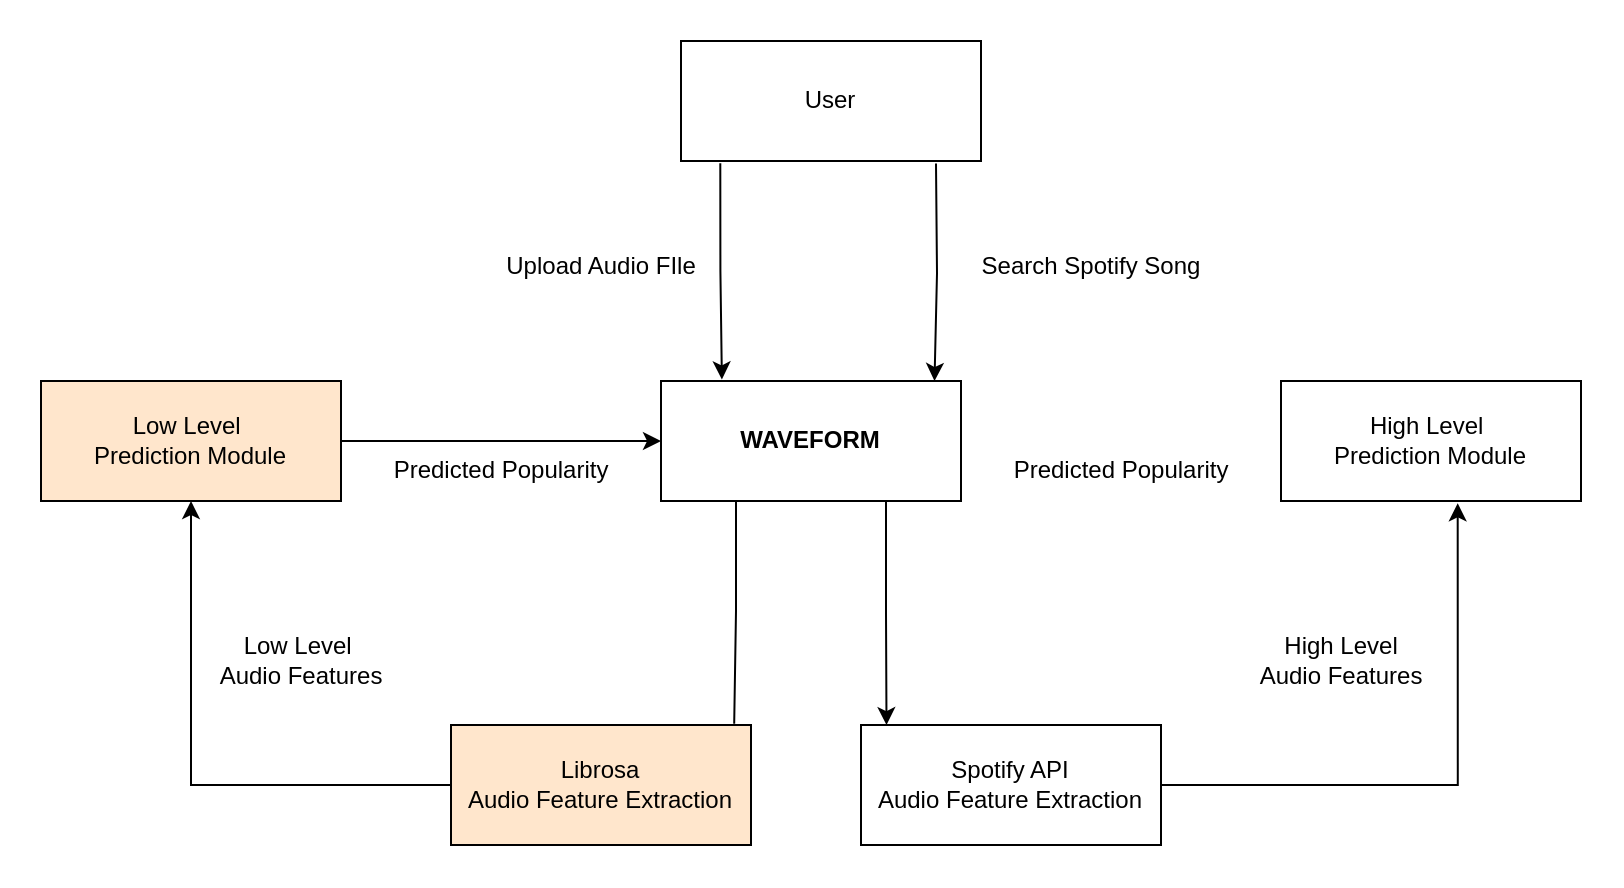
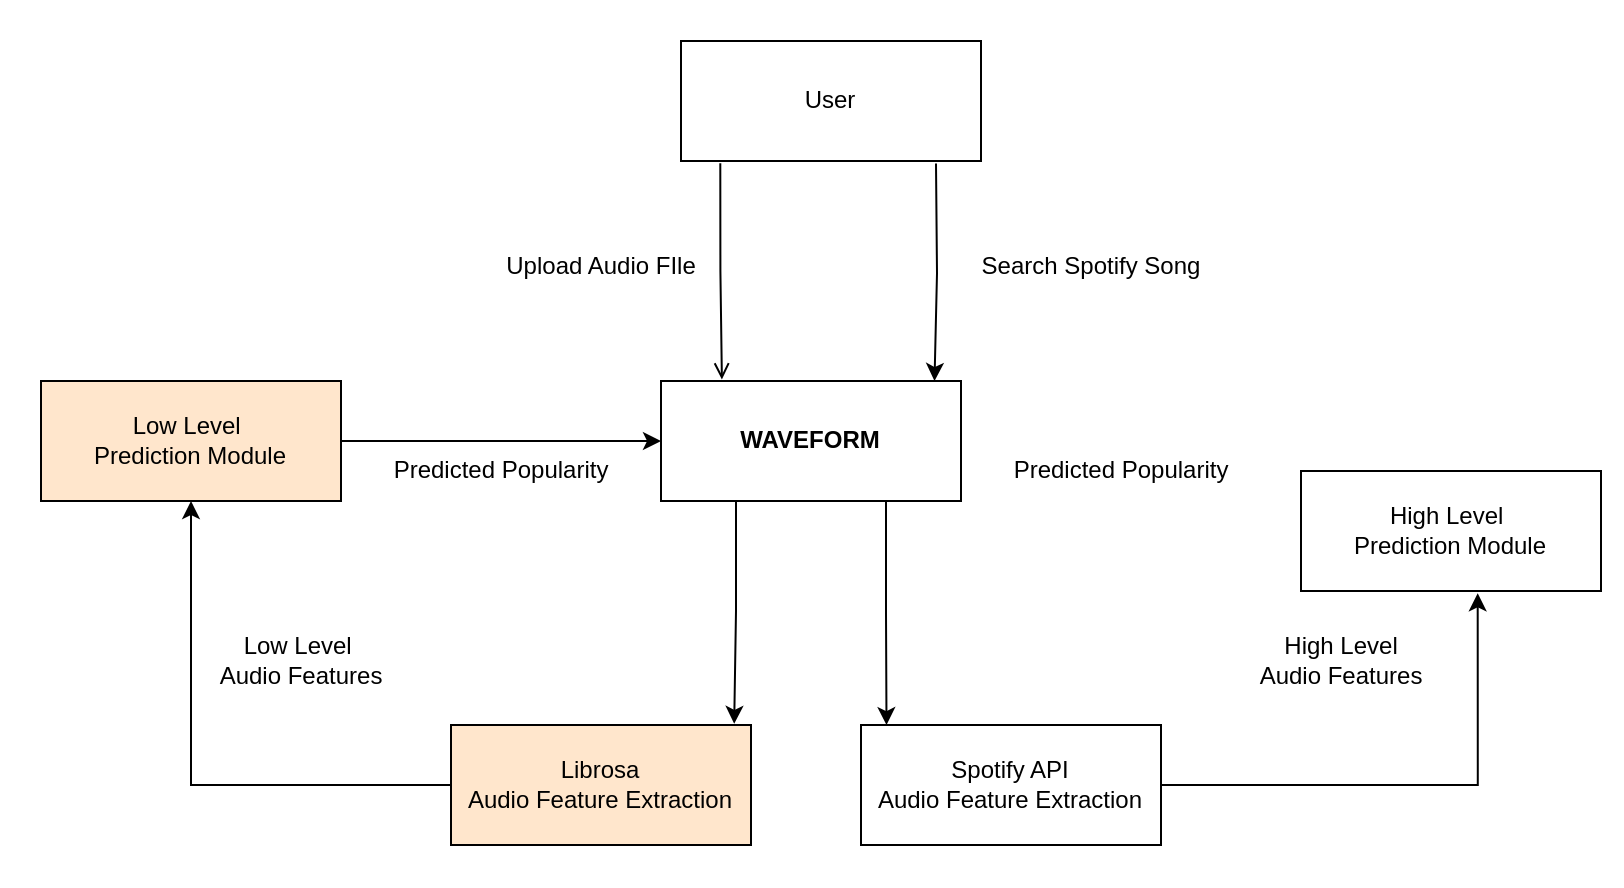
(722, 364) -> (722, 367)
(1431, 441) -> (1451, 531)
(734, 715) -> (734, 709)
